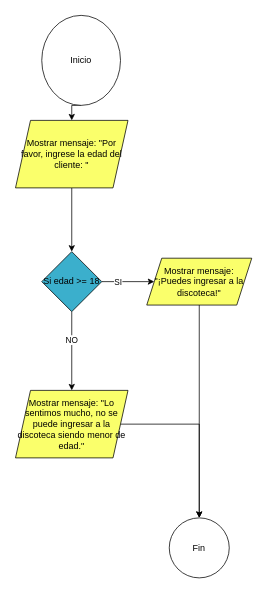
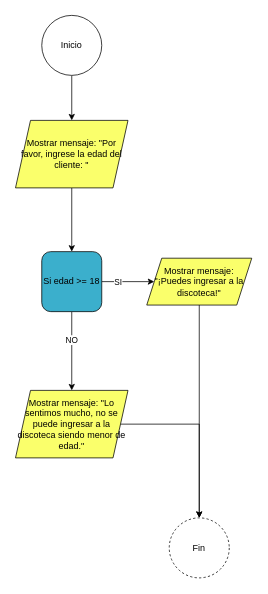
(81, 60) -> (72, 45)
(72, 282) -> (72, 282)
(199, 548) -> (199, 548)
